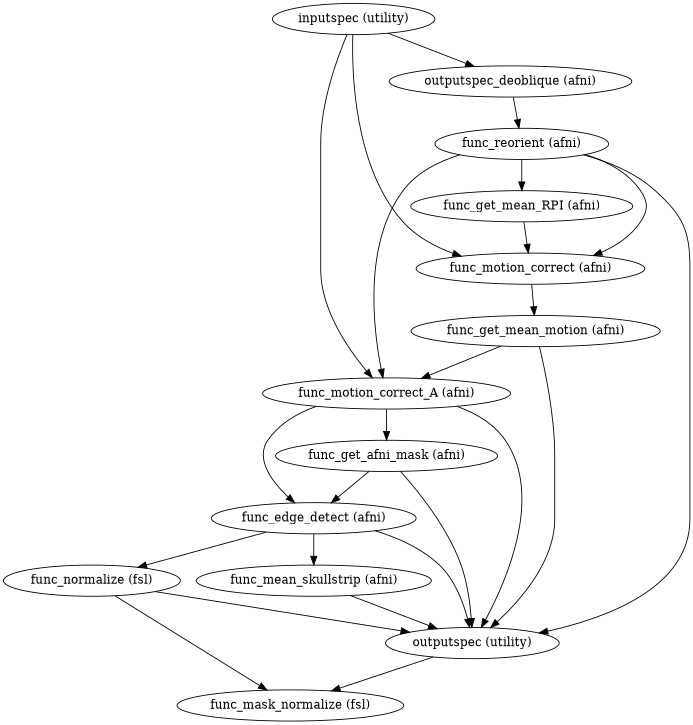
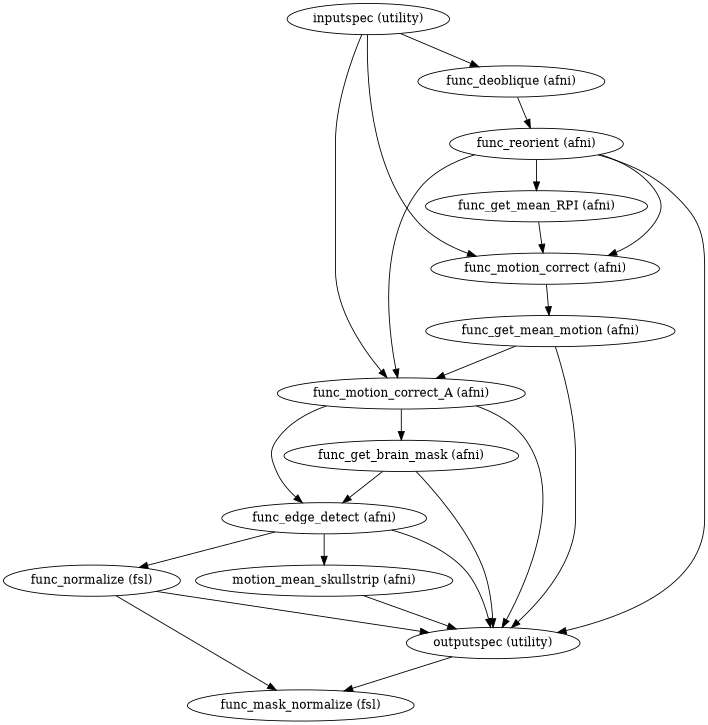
(511, 81) -> (511, 81)
(387, 456) -> (401, 456)
(314, 581) -> (324, 581)
